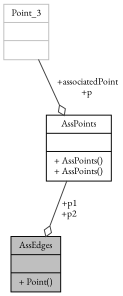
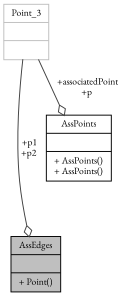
(58, 203) -> (18, 142)
